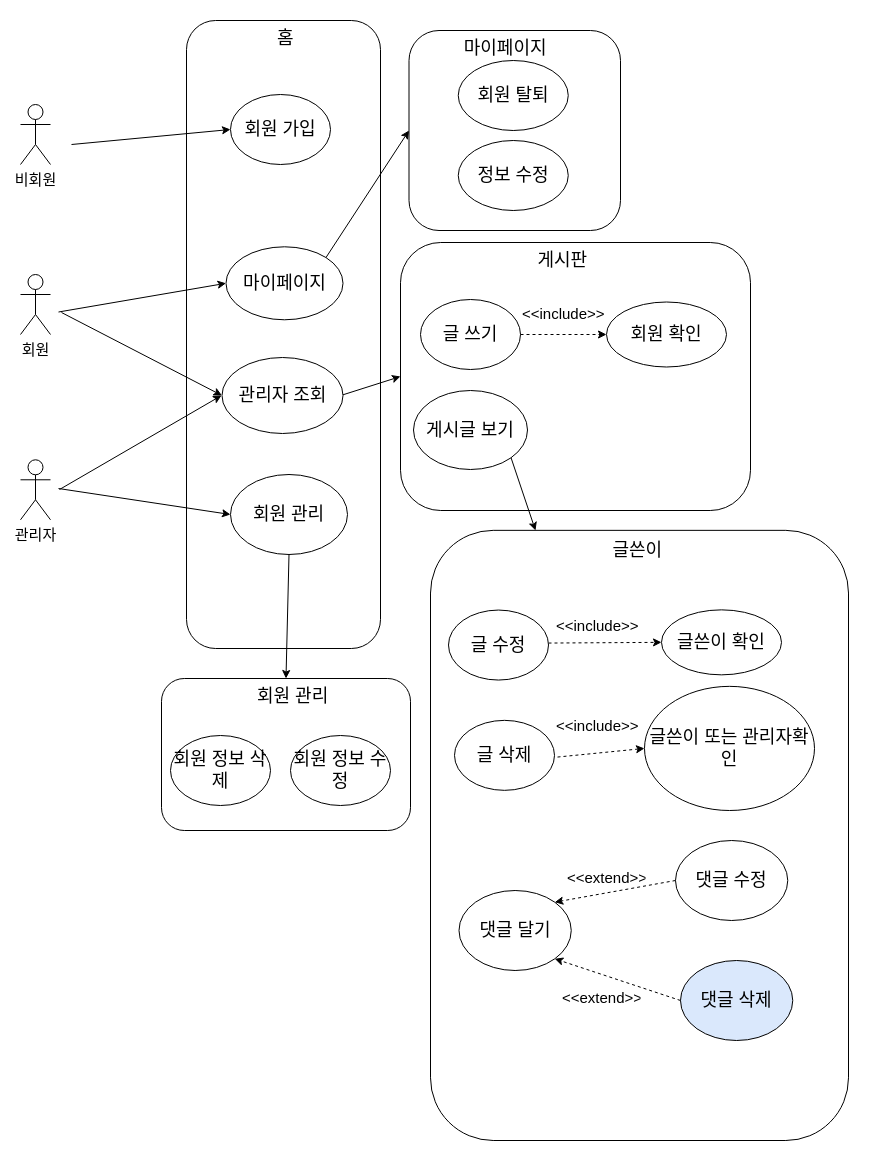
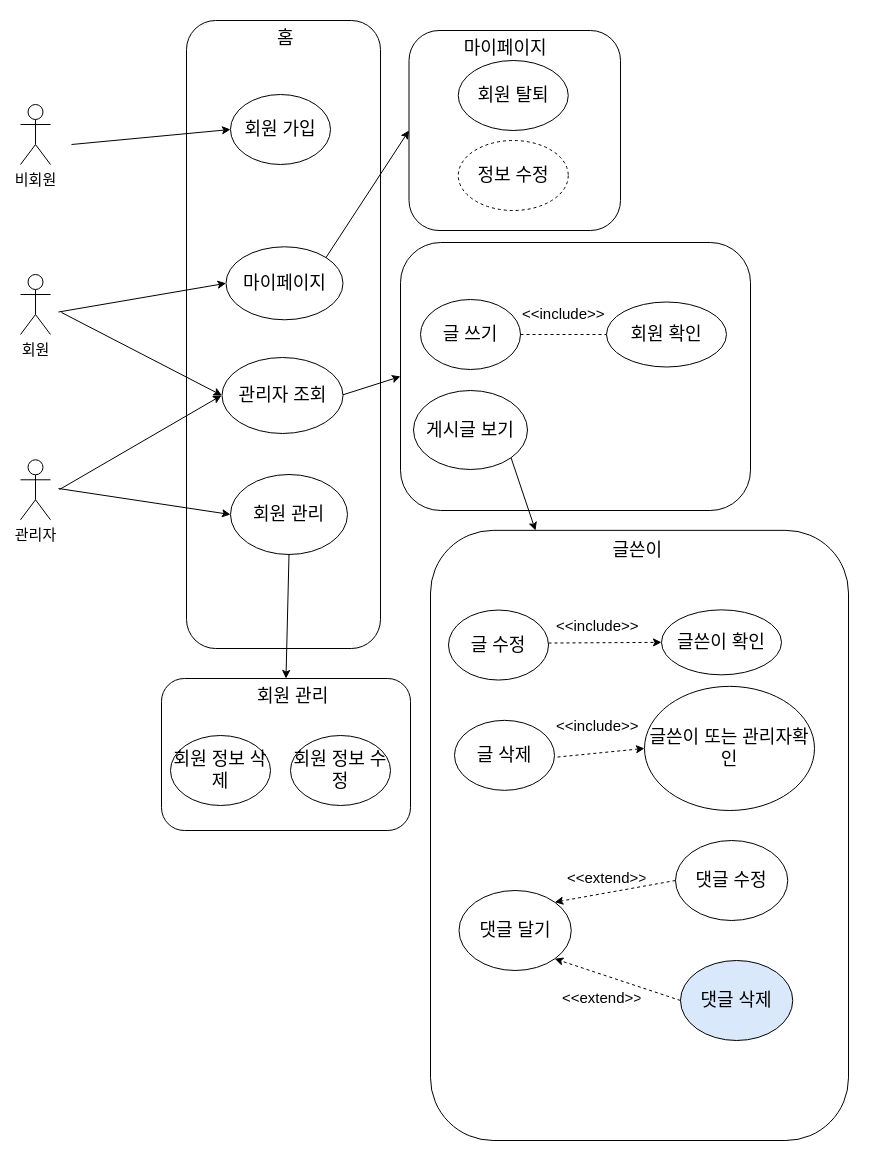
(513, 175) -> (513, 175)
(565, 262) -> none
(598, 335) -> (601, 335)
